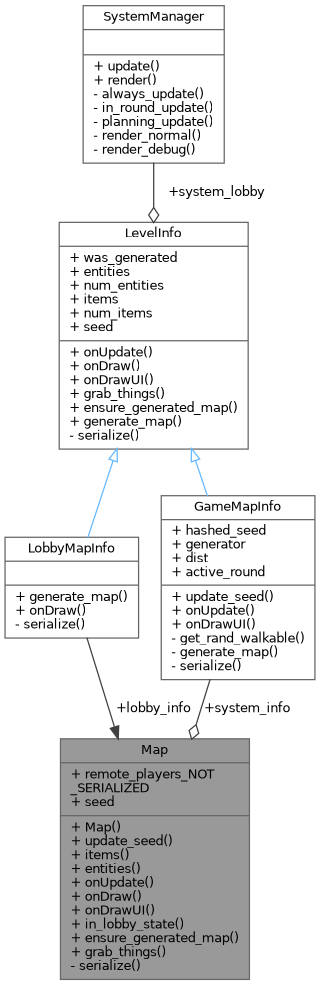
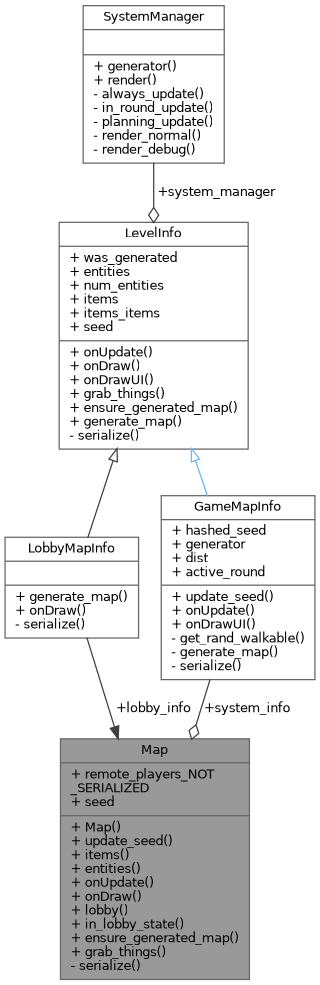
(127, 67) -> (135, 67)
(215, 193) -> (215, 193)
(111, 314) -> (115, 314)
(100, 499) -> (100, 499)
(113, 911) -> (100, 911)
